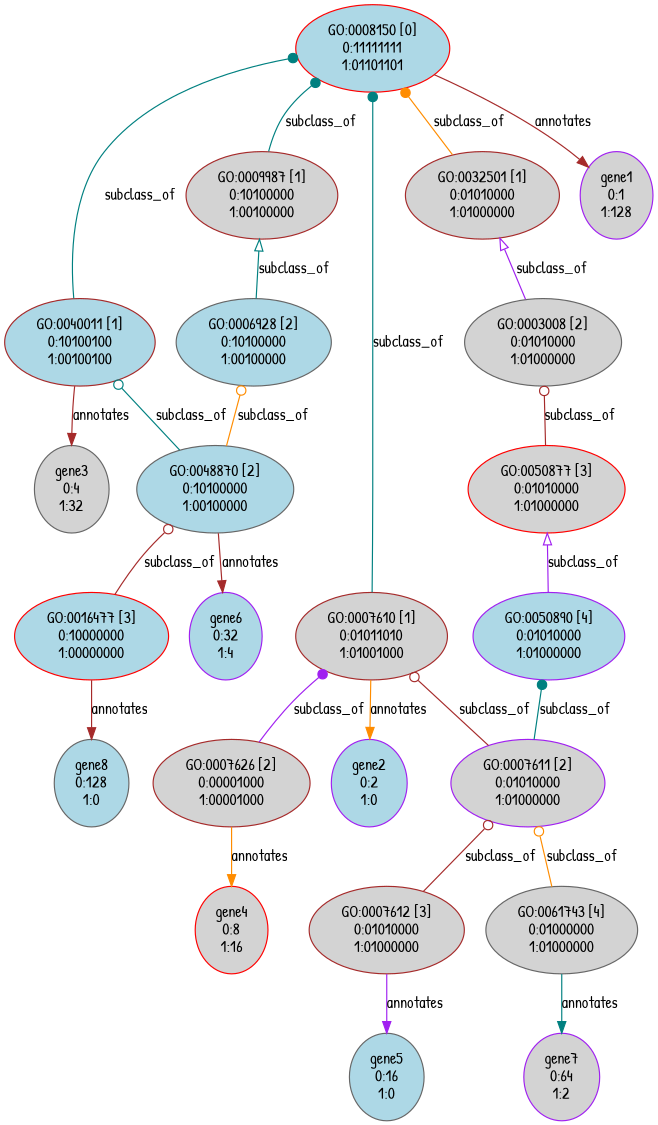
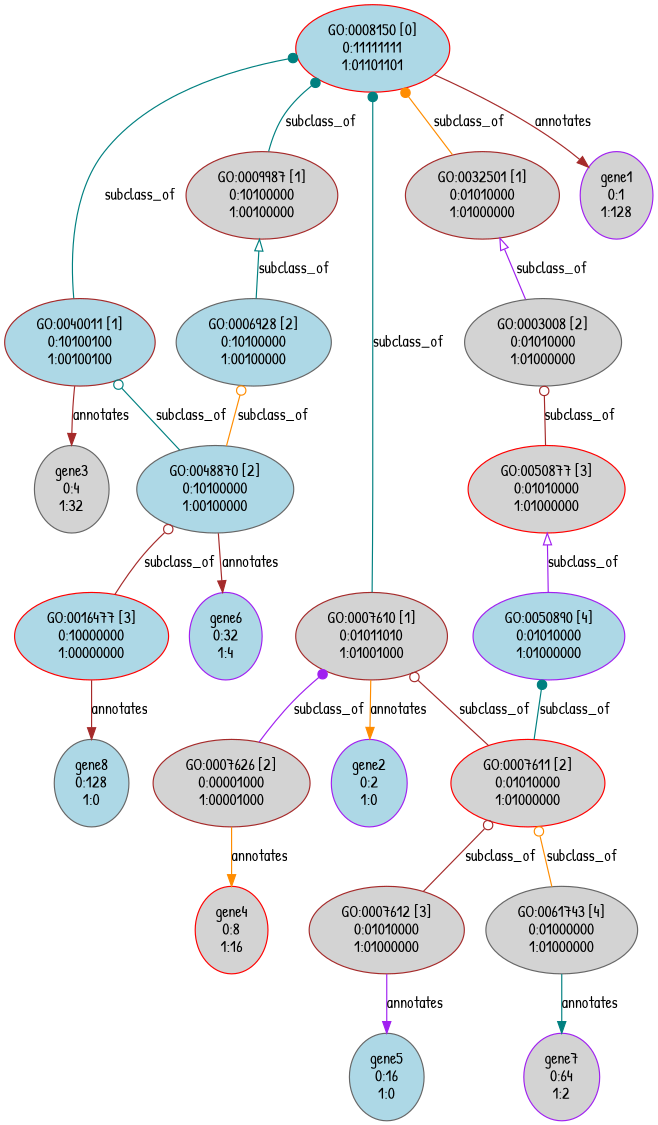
(528, 783) -> (528, 783)
